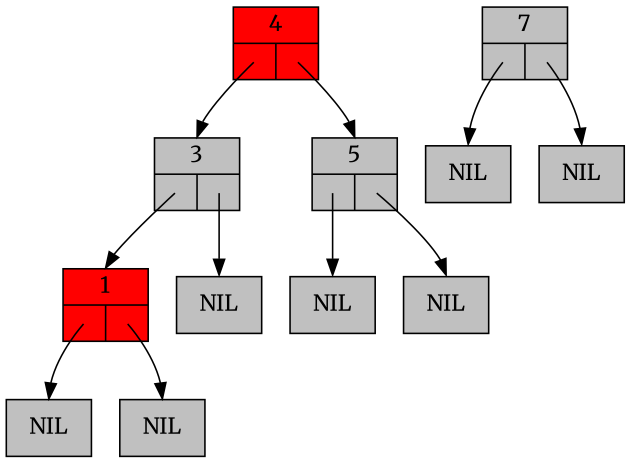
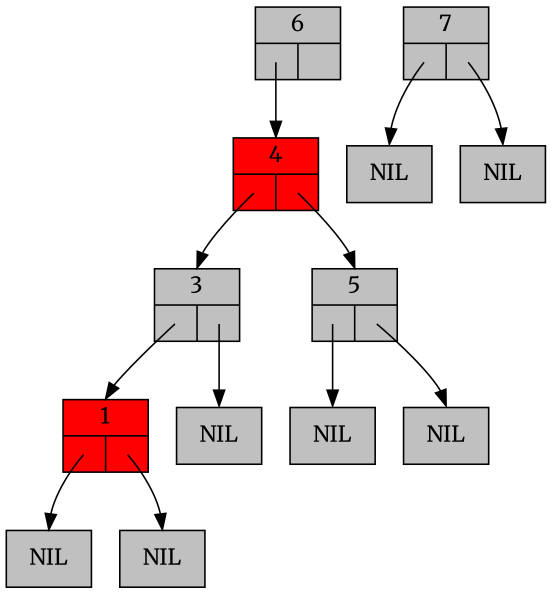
none -> (298, 43)
